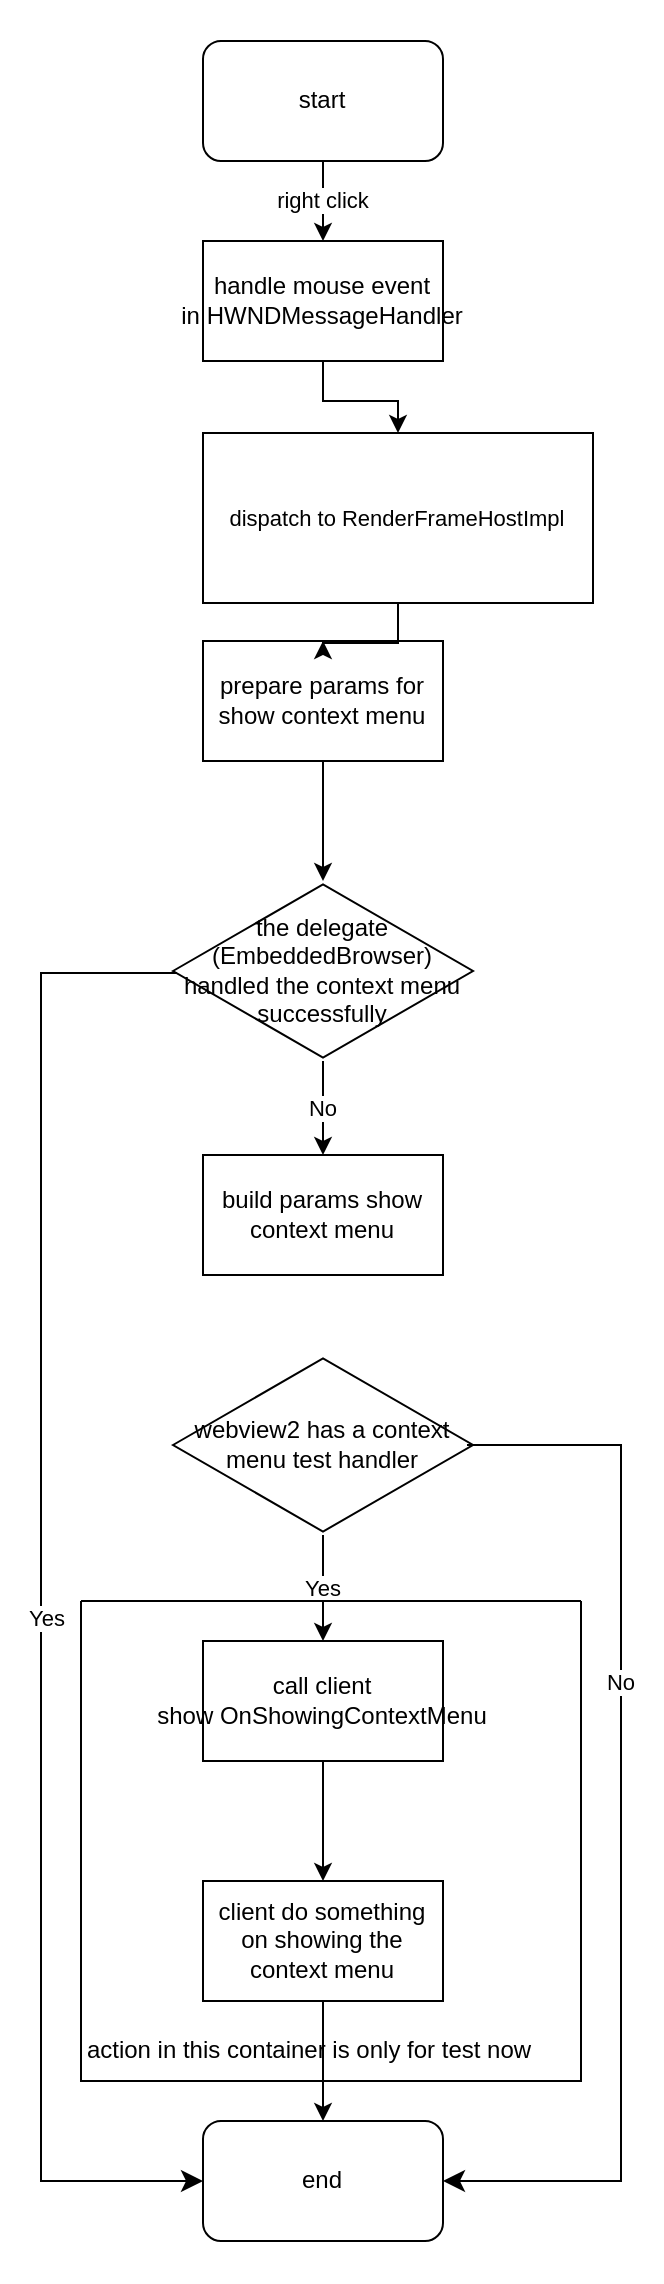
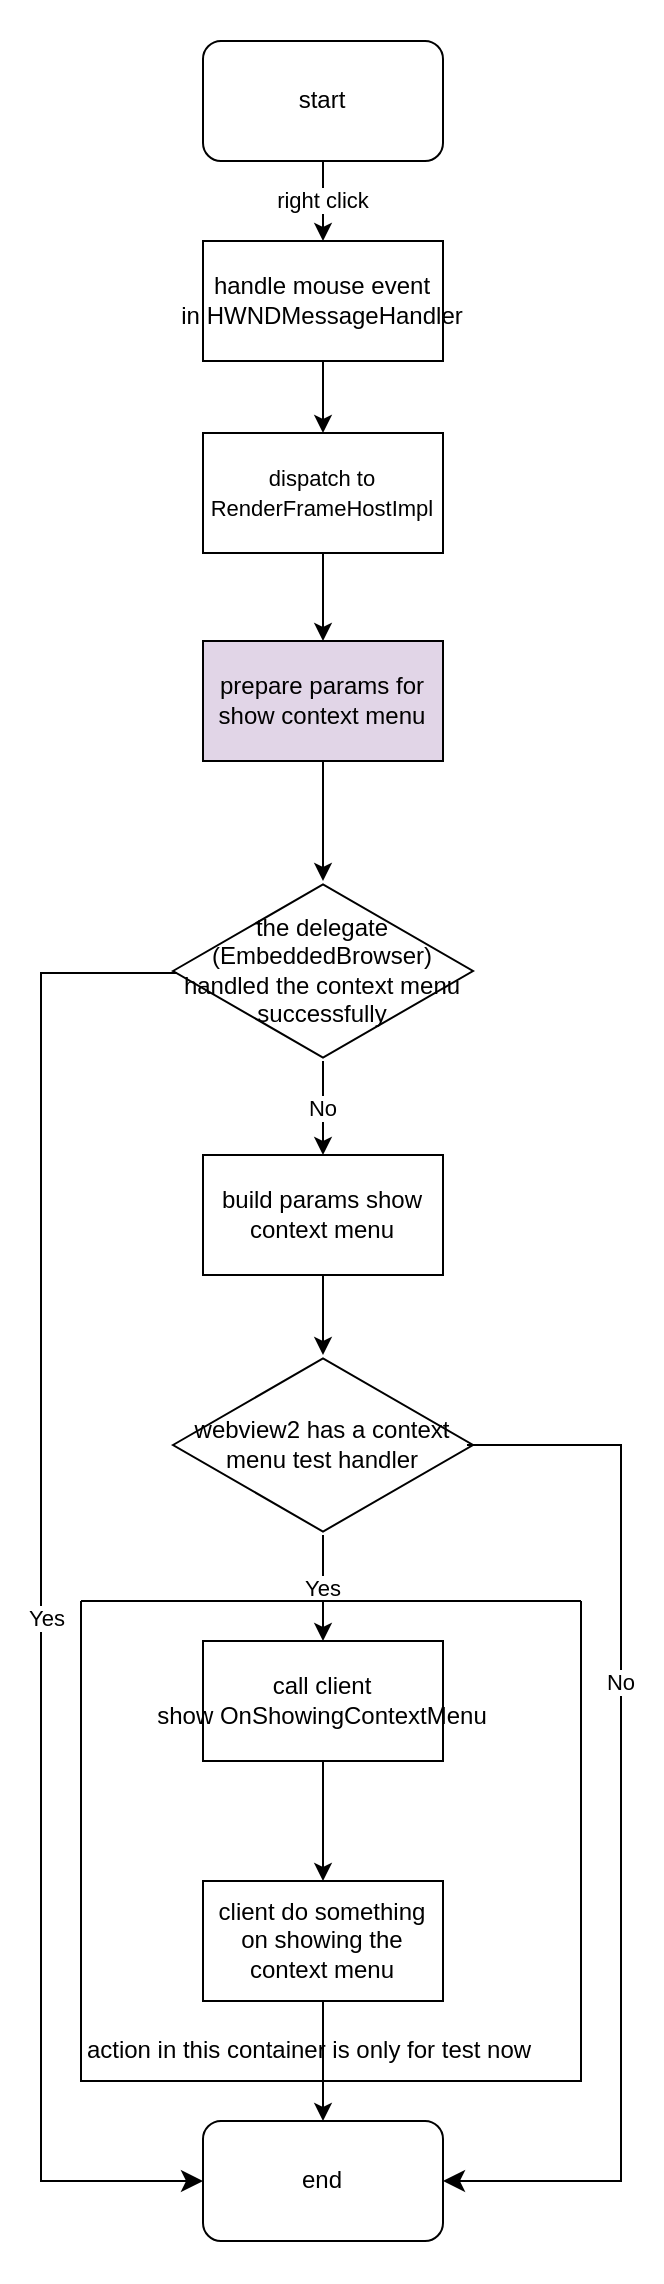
(398, 518) -> (323, 493)
(323, 701) -> (323, 701)
none -> (323, 1308)
